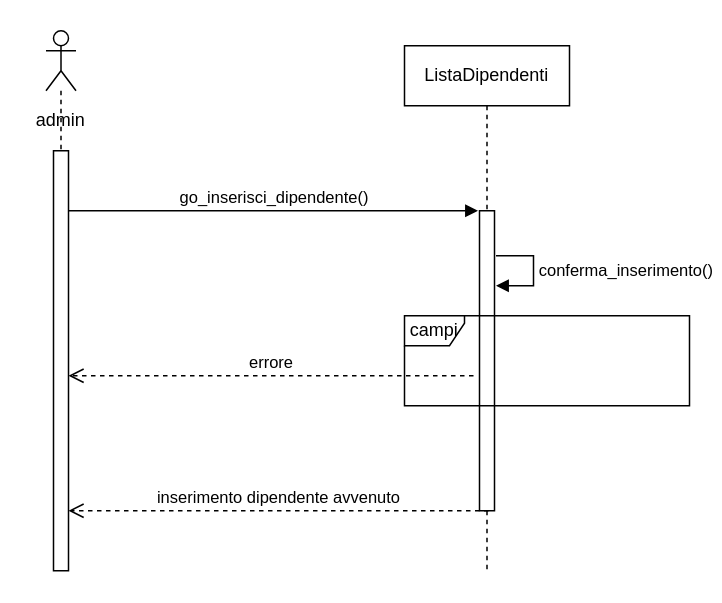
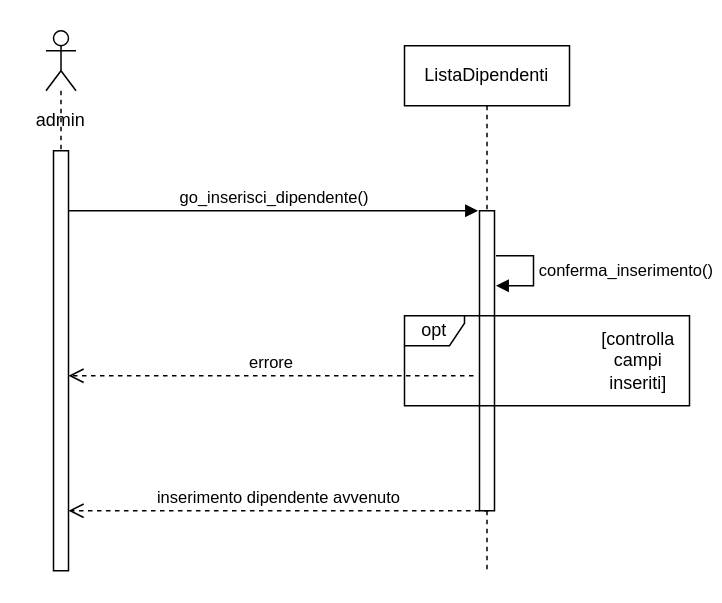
(434, 331) -> (434, 331)
none -> (638, 361)
